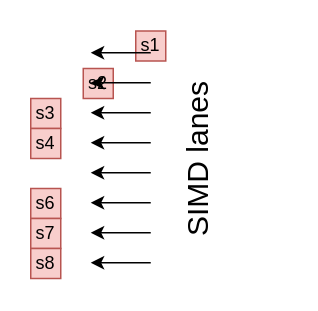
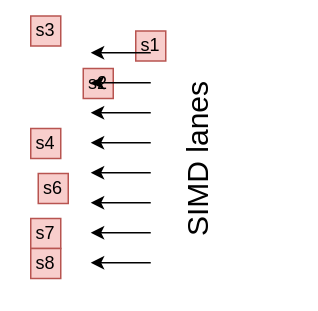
(46, 113) -> (46, 31)
(46, 203) -> (53, 188)
